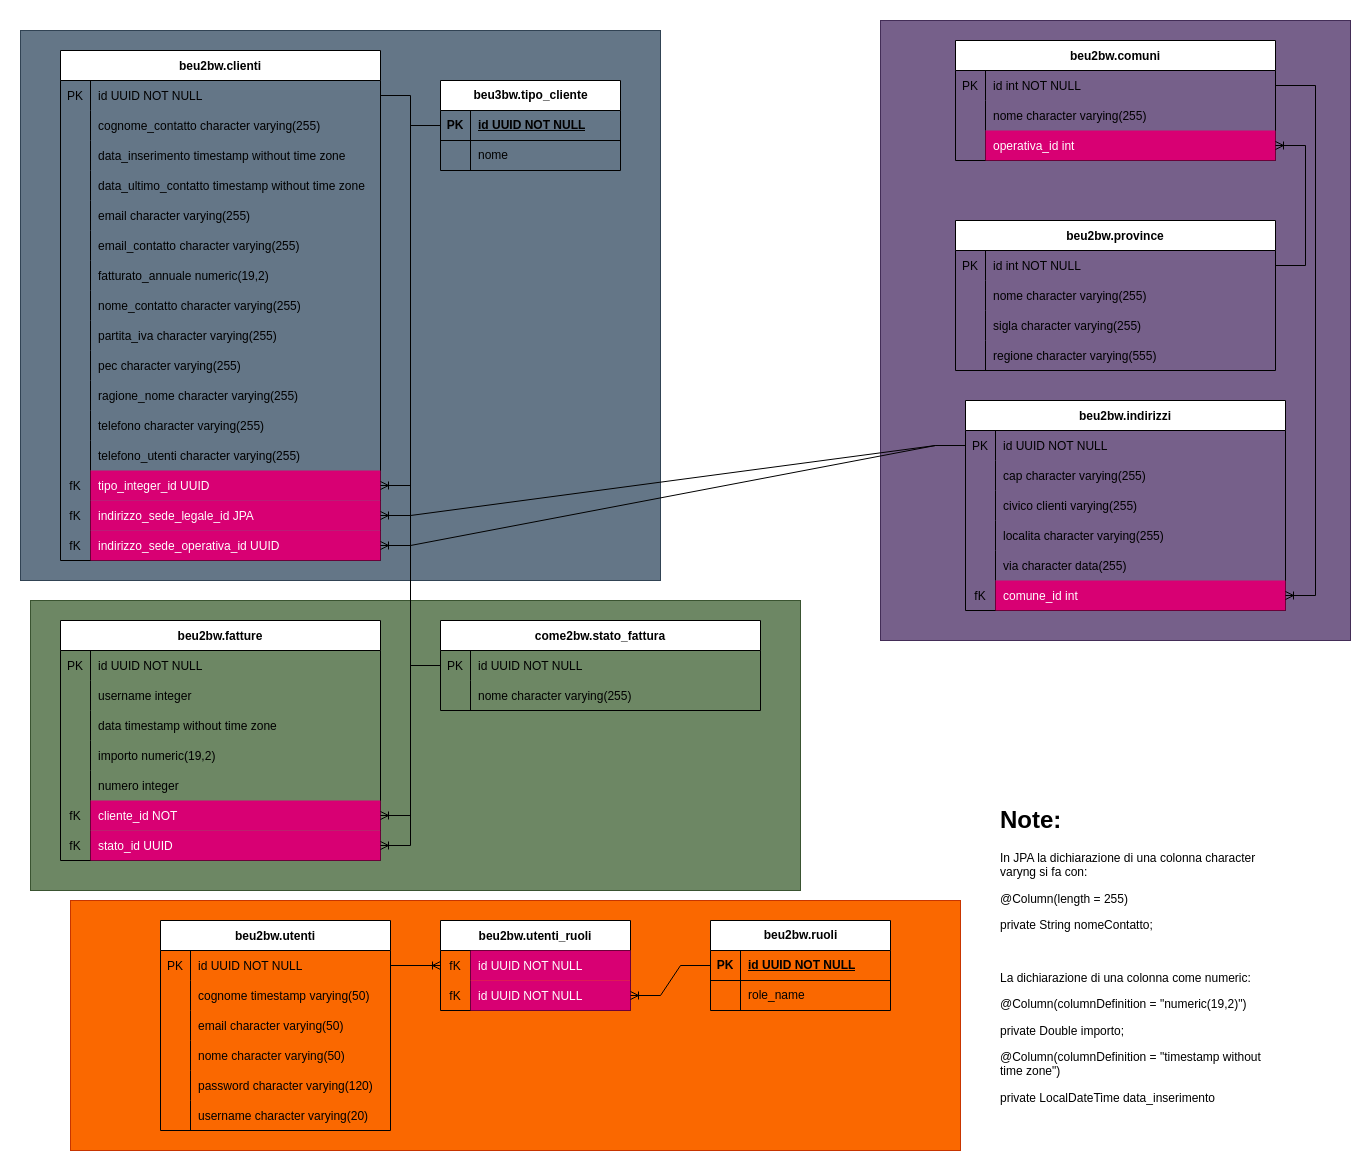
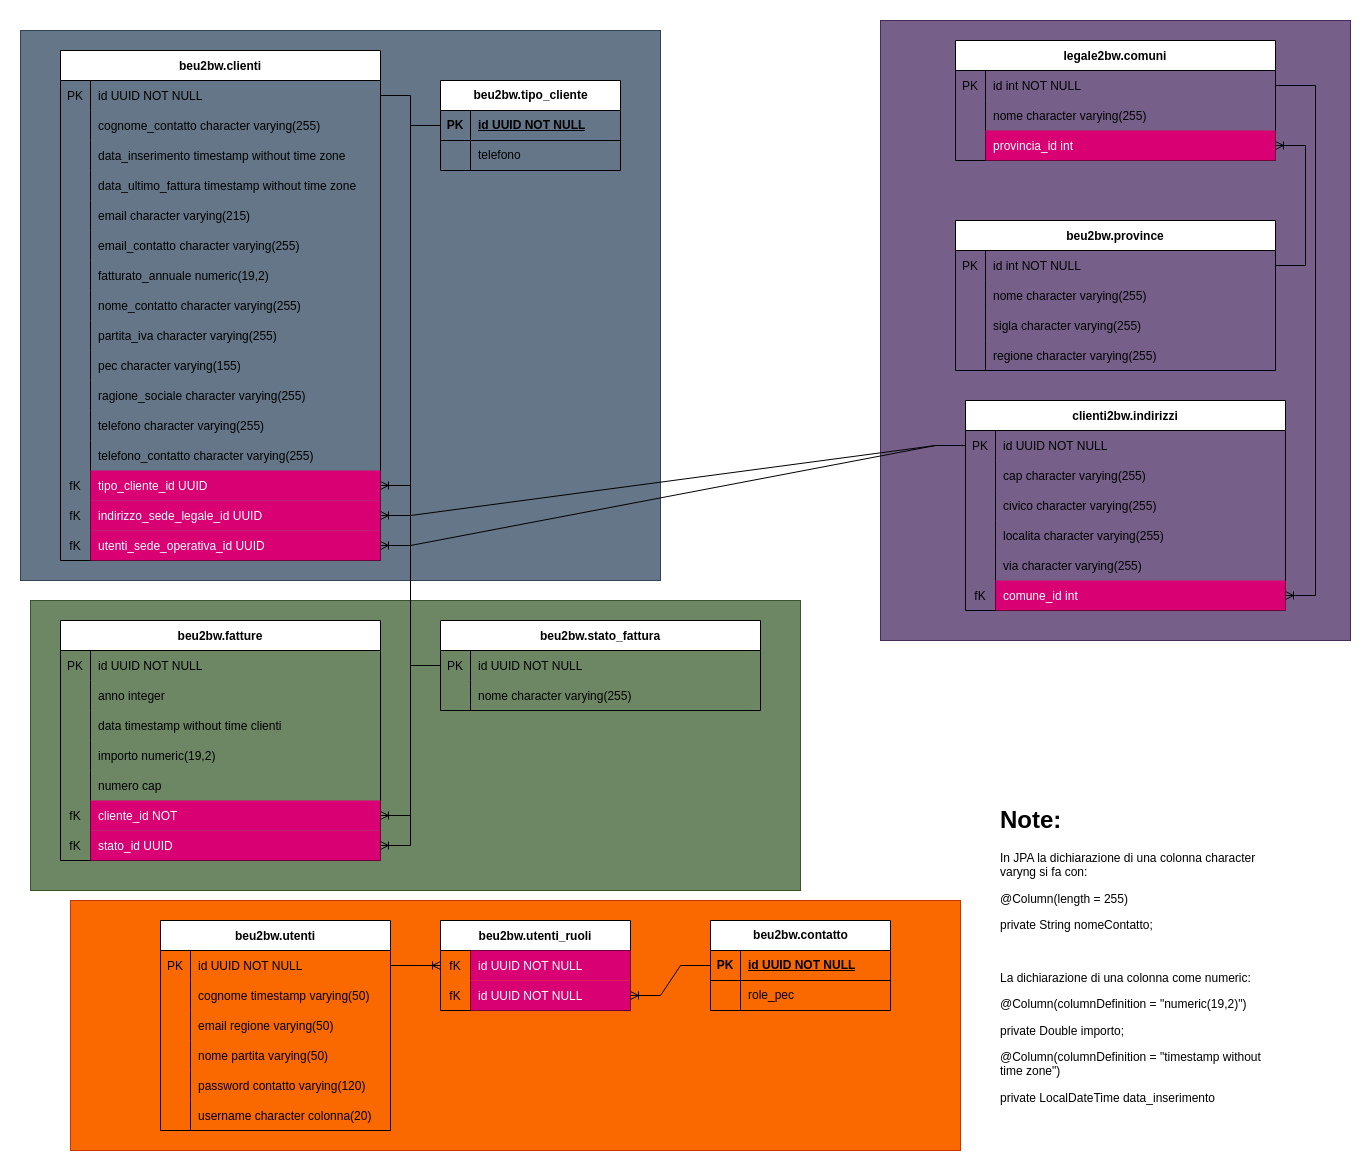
(1115, 56) -> (1115, 56)
(531, 96) -> (531, 96)
(1041, 146) -> (1039, 146)
(492, 156) -> (504, 156)
(245, 186) -> (242, 186)
(184, 216) -> (184, 216)
(1088, 356) -> (1088, 356)
(181, 366) -> (181, 366)
(209, 396) -> (216, 396)
(1125, 416) -> (1125, 416)
(218, 456) -> (226, 456)
(159, 486) -> (157, 486)
(1081, 506) -> (1093, 506)
(181, 516) -> (185, 516)
(196, 546) -> (189, 546)
(1076, 566) -> (1084, 566)
(600, 636) -> (600, 636)
(149, 696) -> (135, 696)
(195, 726) -> (200, 726)
(142, 786) -> (130, 786)
(801, 936) -> (801, 936)
(777, 996) -> (774, 996)
(281, 1026) -> (273, 1026)
(281, 1056) -> (272, 1056)
(297, 1086) -> (294, 1086)
(294, 1116) -> (294, 1116)
